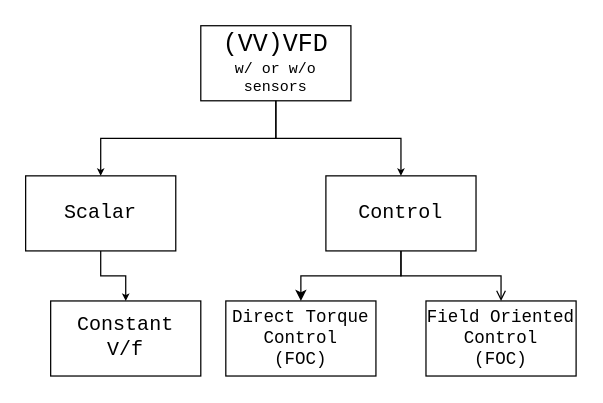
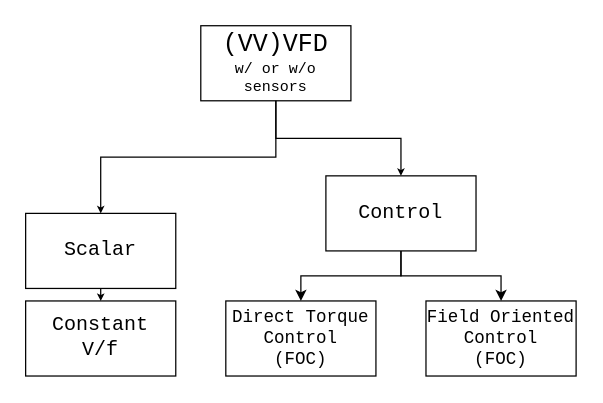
(101, 213) -> (101, 251)
(501, 292) -> (501, 291)
(126, 338) -> (101, 338)
